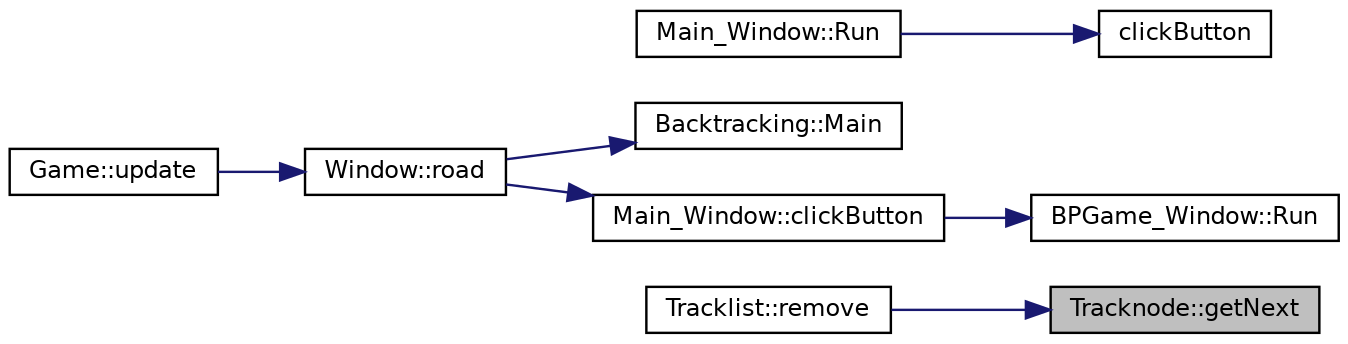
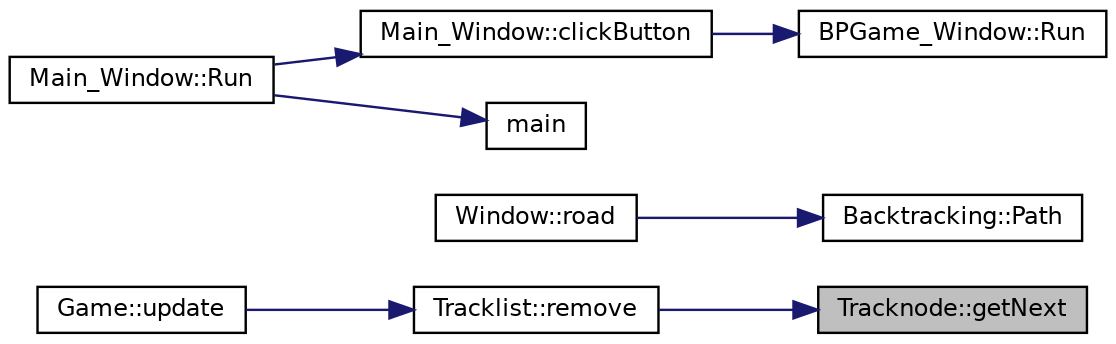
(1185, 34) -> (536, 126)
(769, 126) -> (953, 218)
(249, 172) -> (318, 310)
(537, 188) -> (305, 61)
